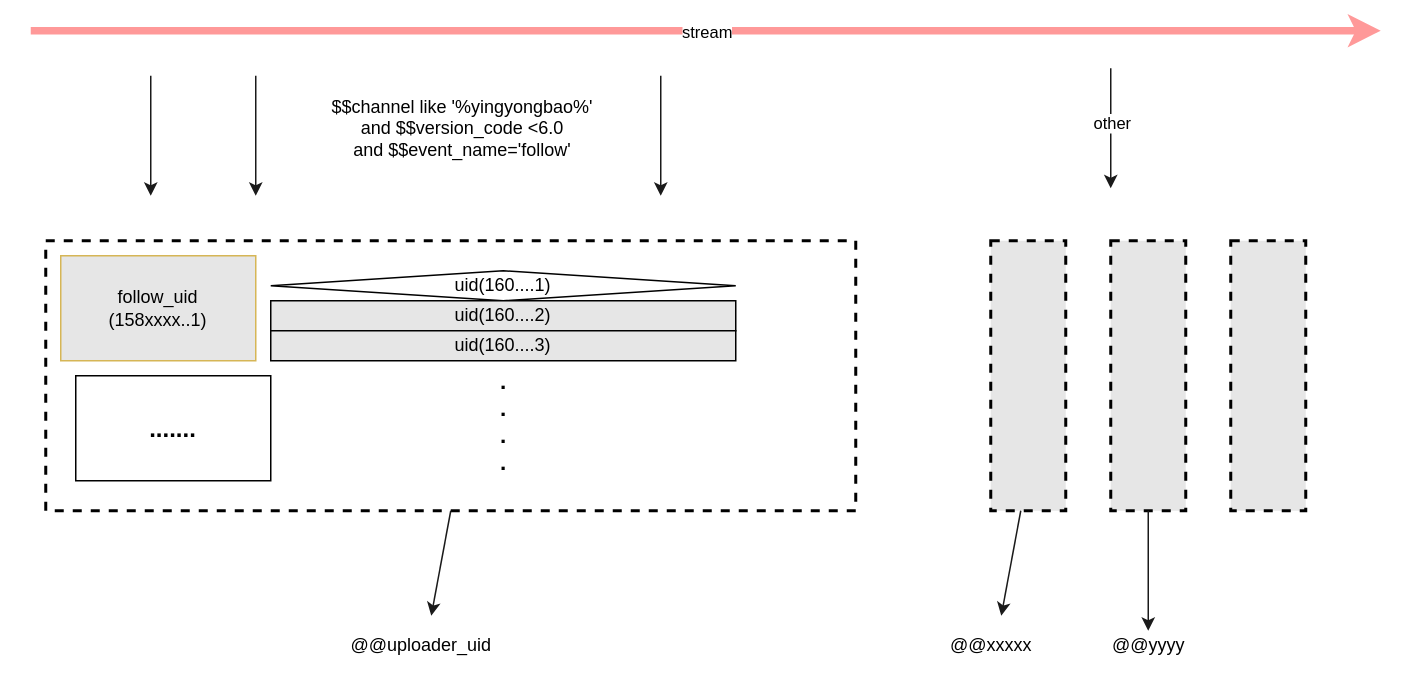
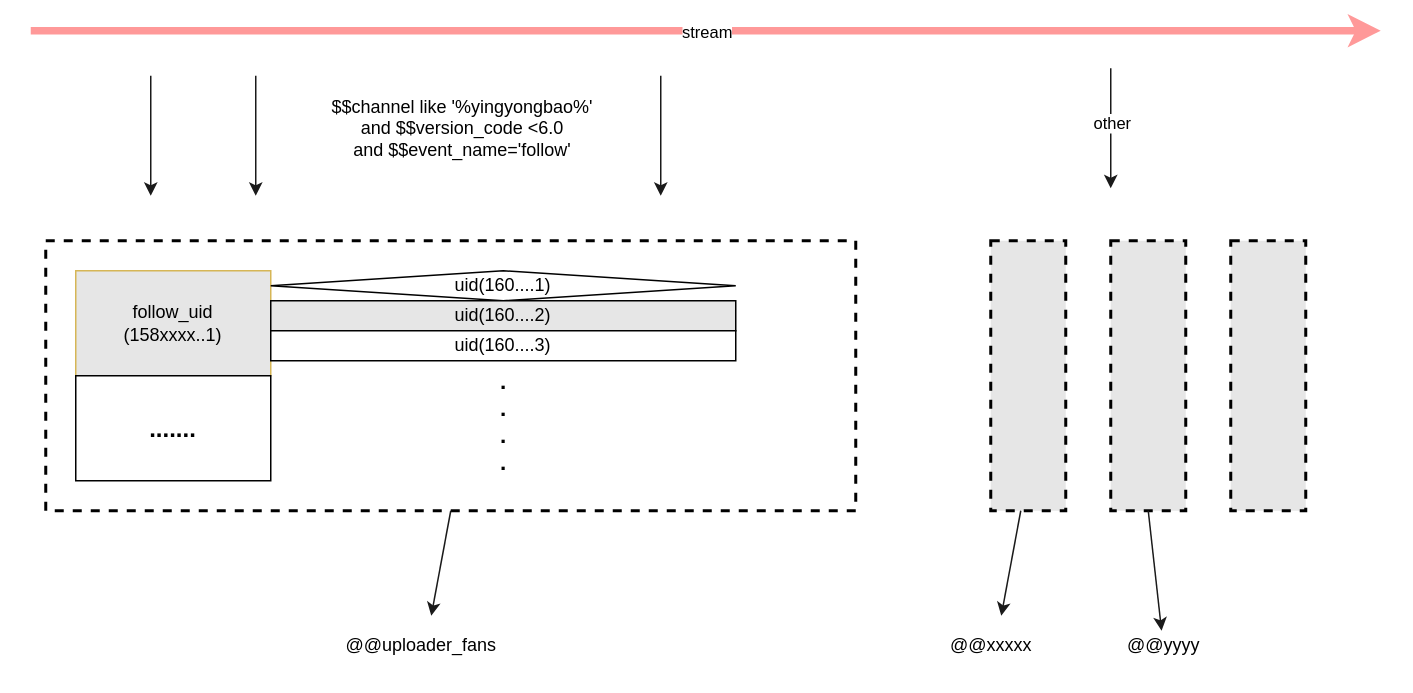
(158, 308) -> (173, 323)
(503, 346) -> (503, 346)
(422, 646) -> (422, 646)
(1148, 646) -> (1163, 646)
